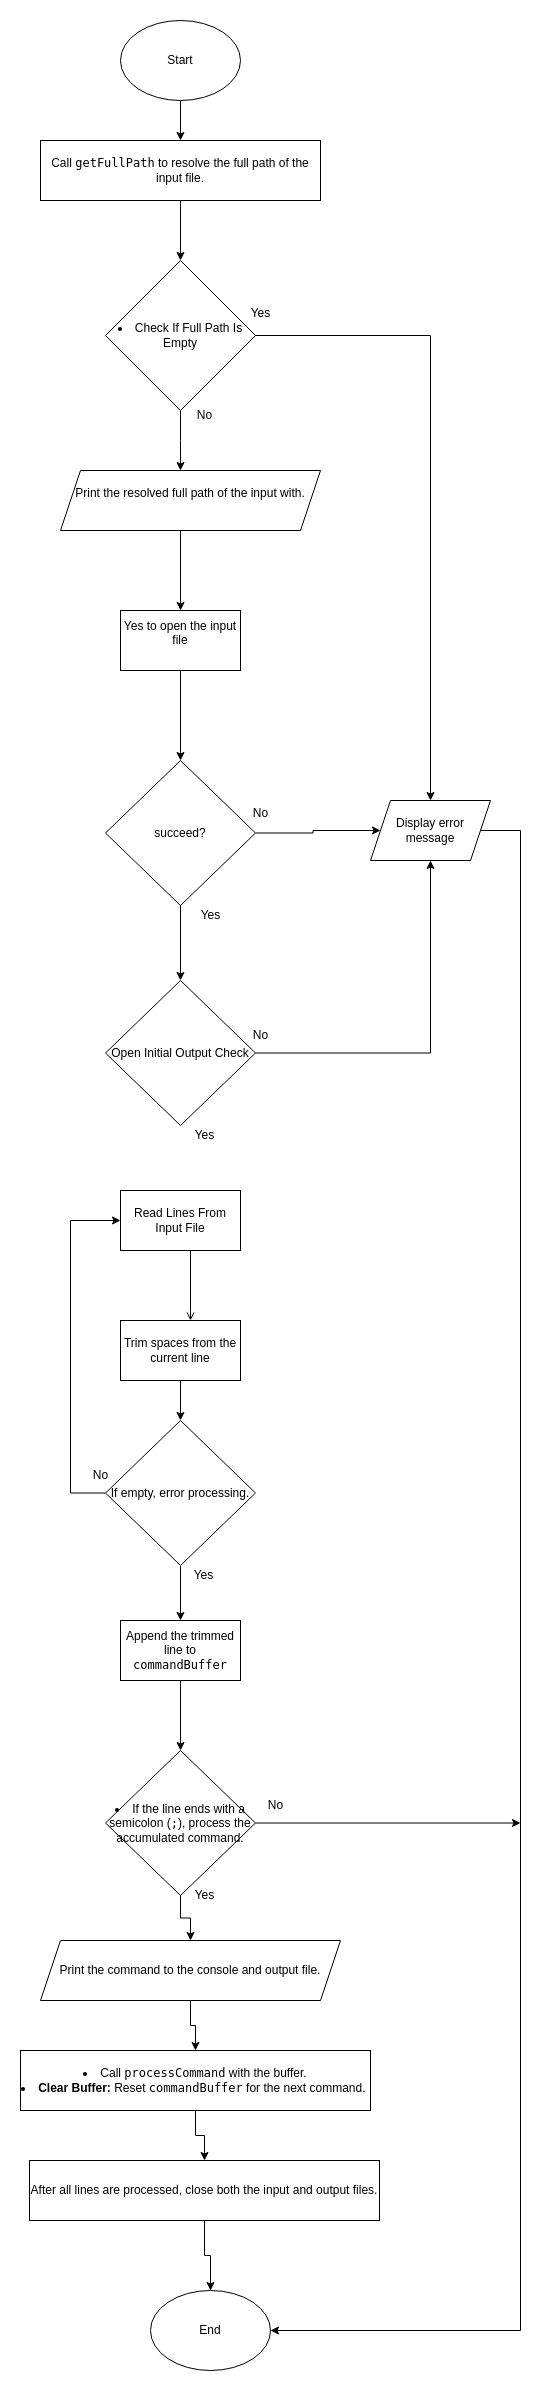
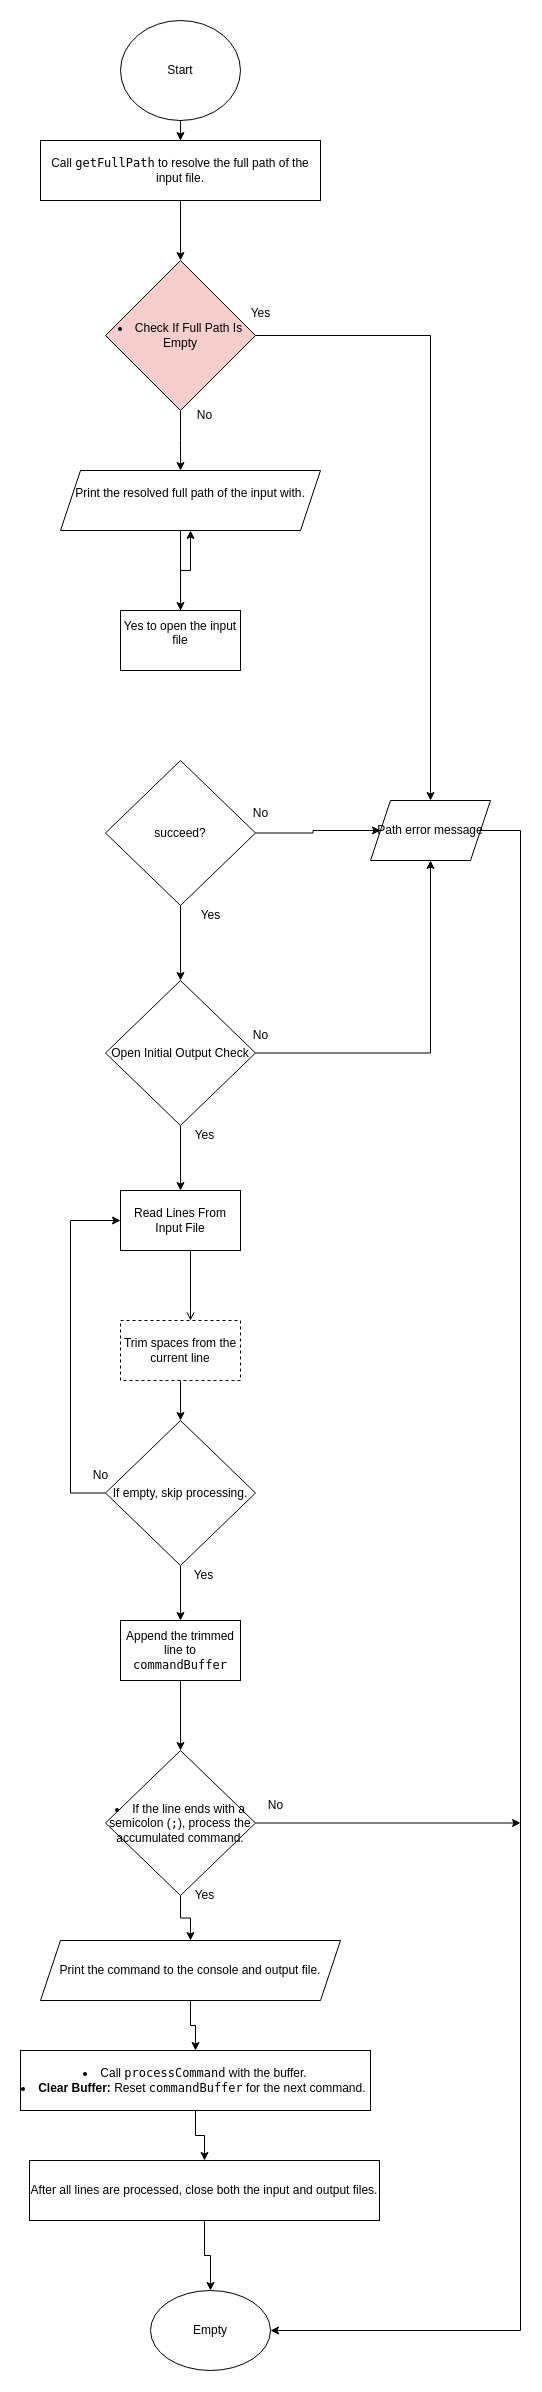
(181, 61) -> (181, 71)
(181, 336) -> (181, 336)
(181, 712) -> (191, 558)
(431, 831) -> (431, 831)
none -> (181, 1155)
(181, 1351) -> (181, 1351)
(181, 1494) -> (181, 1494)
(211, 2331) -> (211, 2331)
